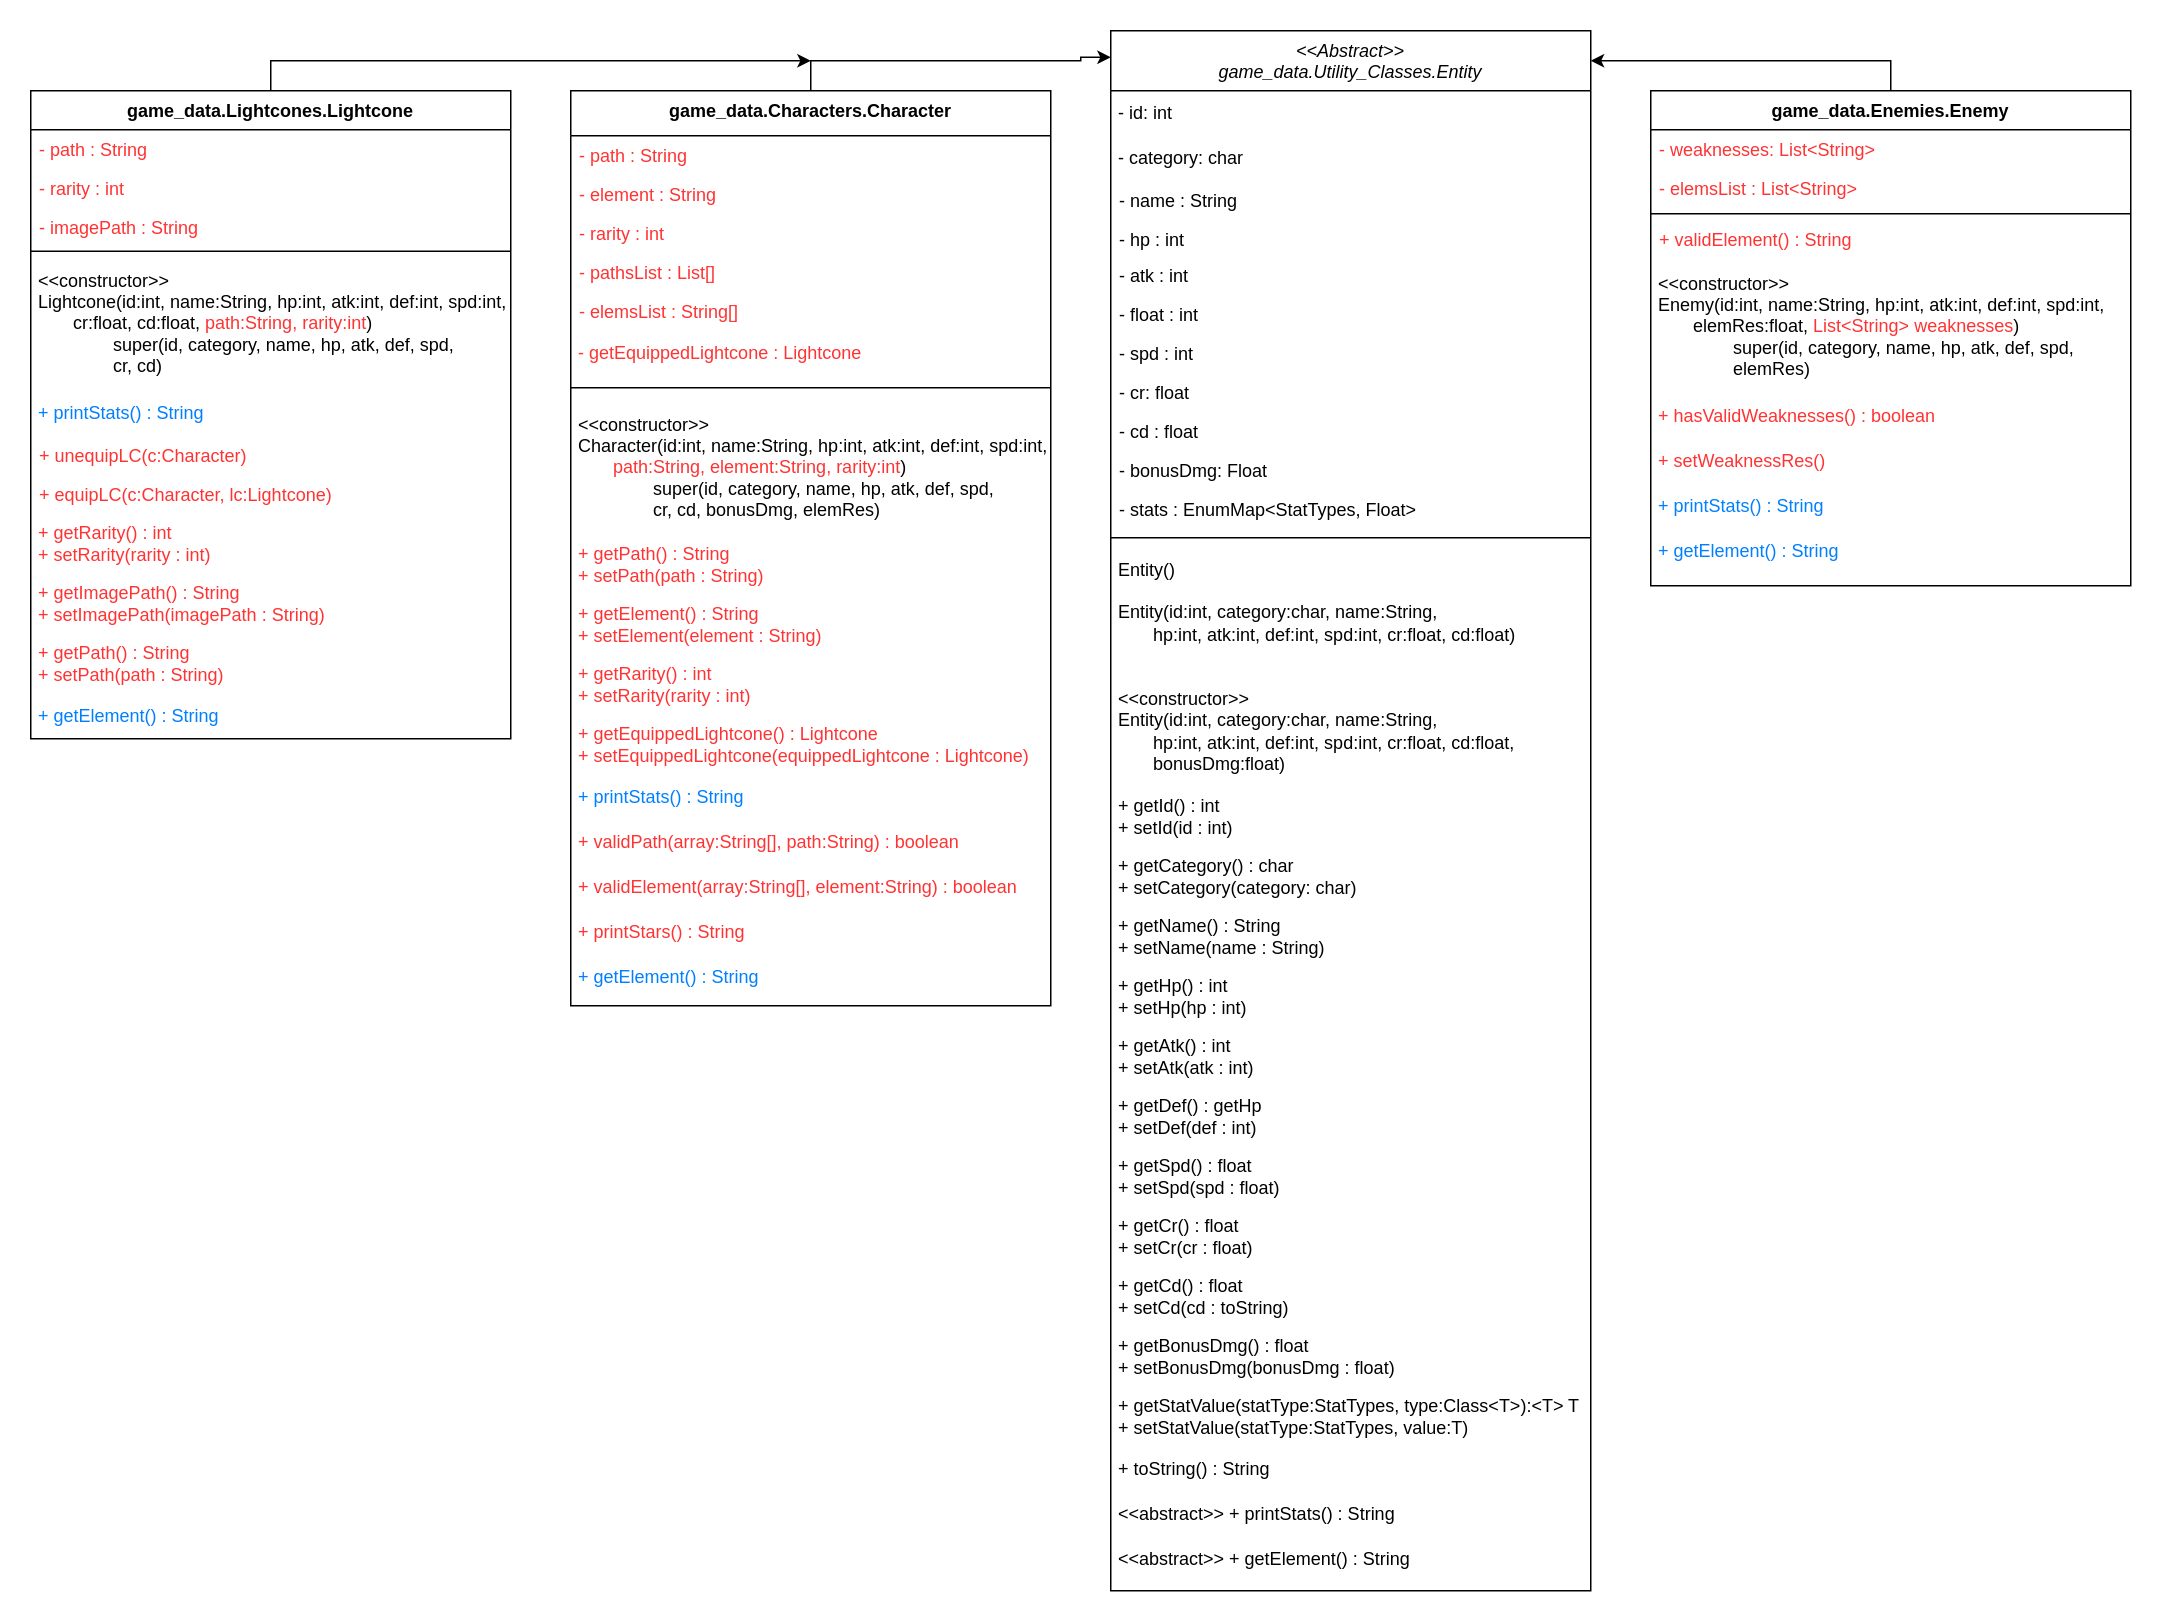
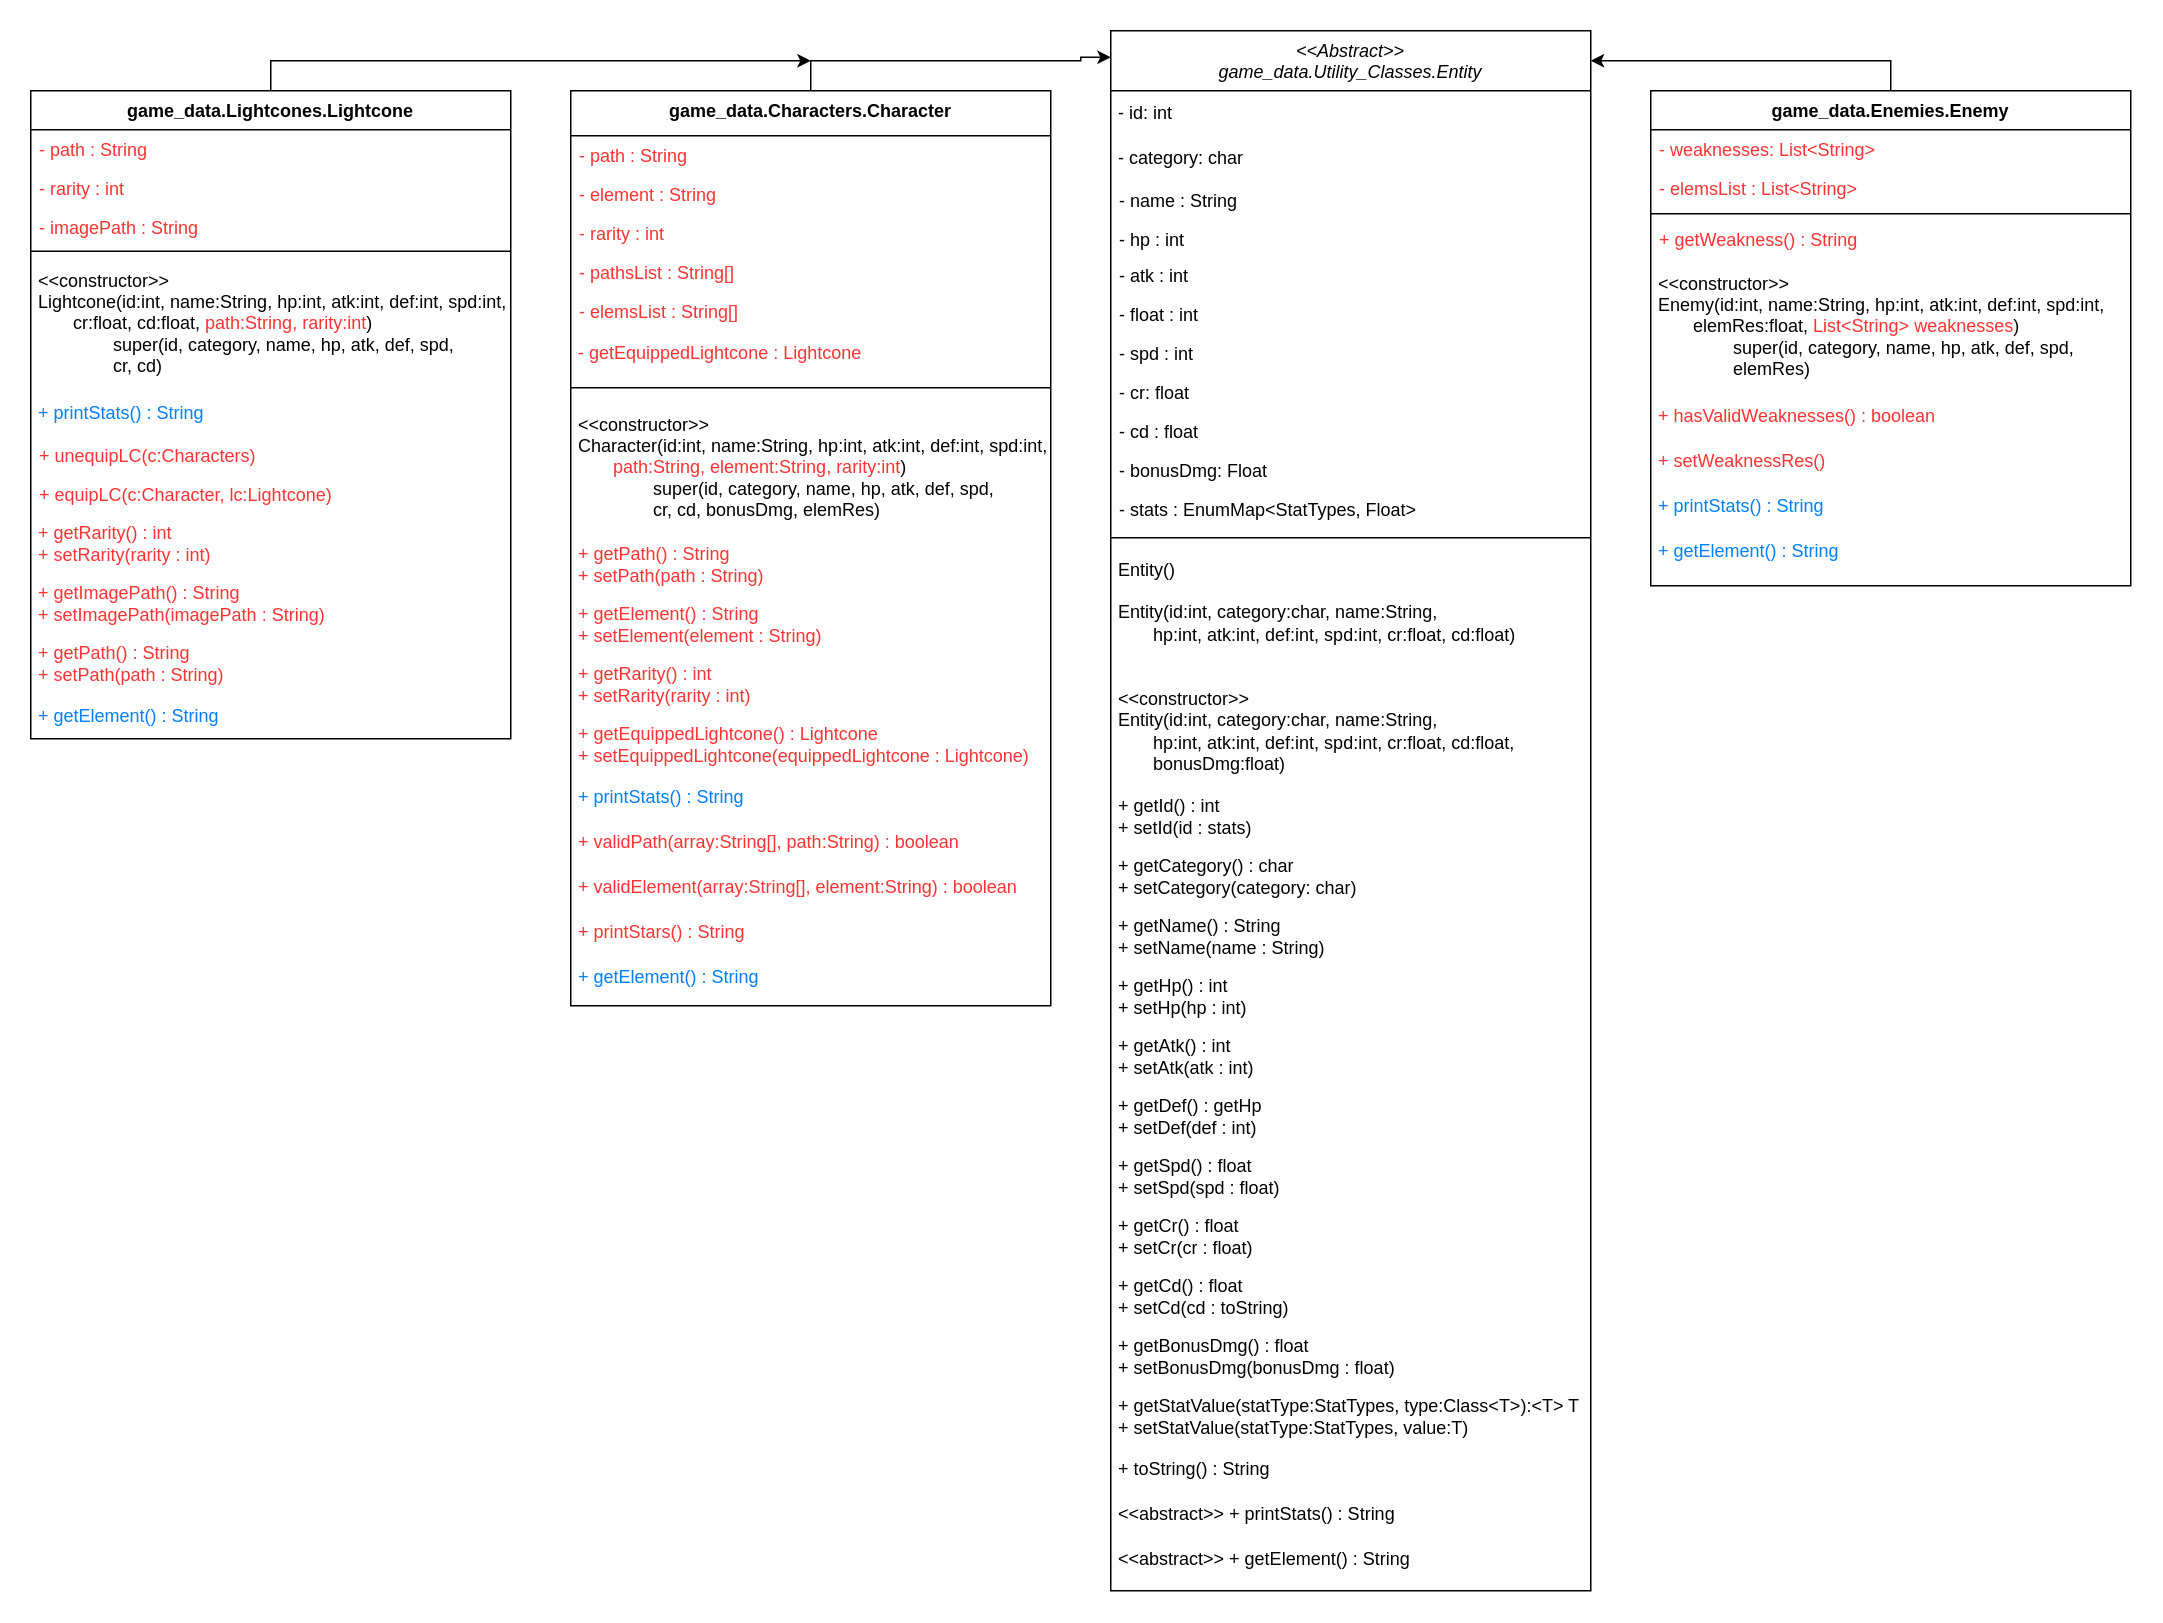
(1766, 240) -> (1768, 240)
(666, 273) -> (676, 273)
(154, 457) -> (159, 457)
(1185, 817) -> (1198, 817)
